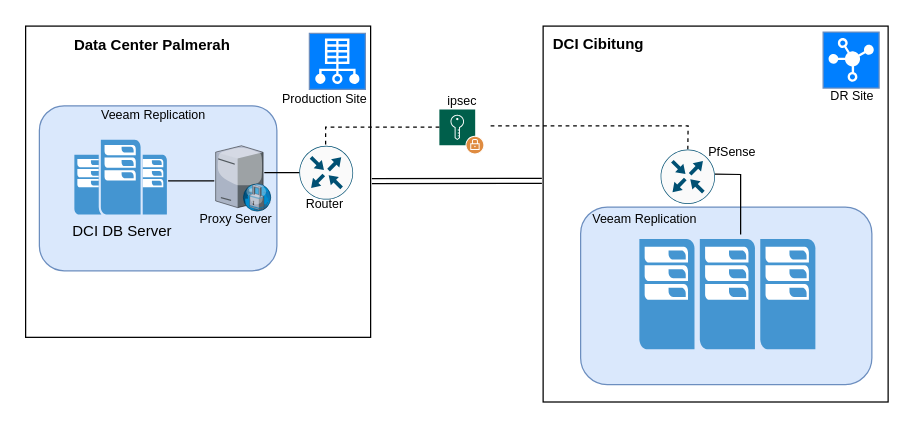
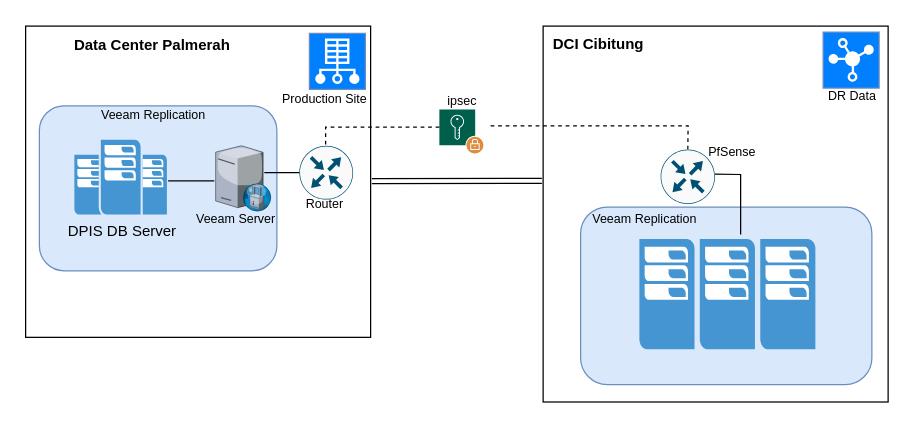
(853, 96) -> (853, 96)
(236, 218) -> (236, 218)
(123, 232) -> (123, 232)
